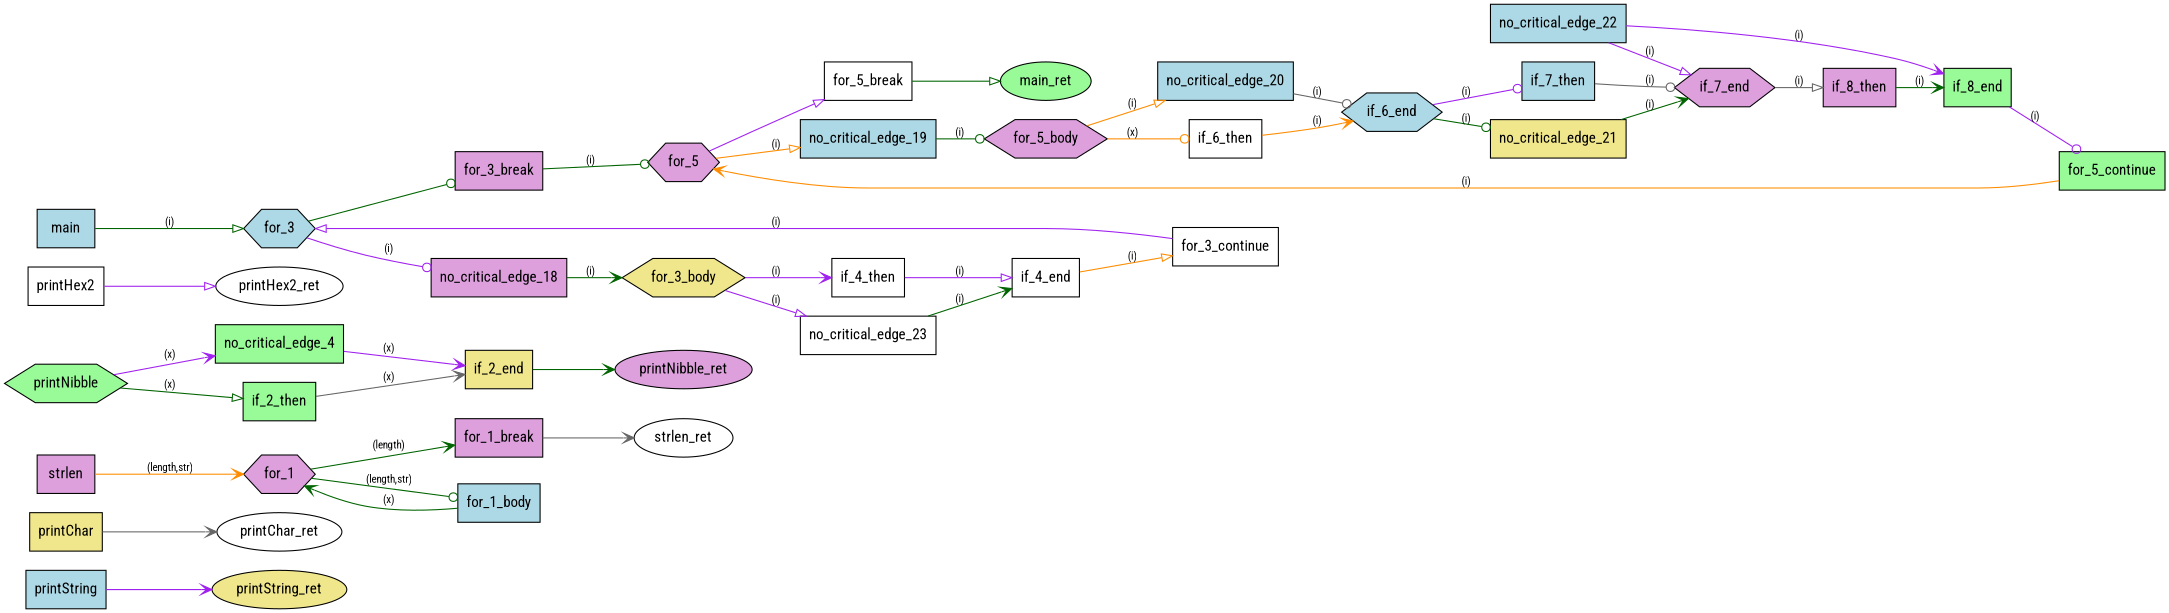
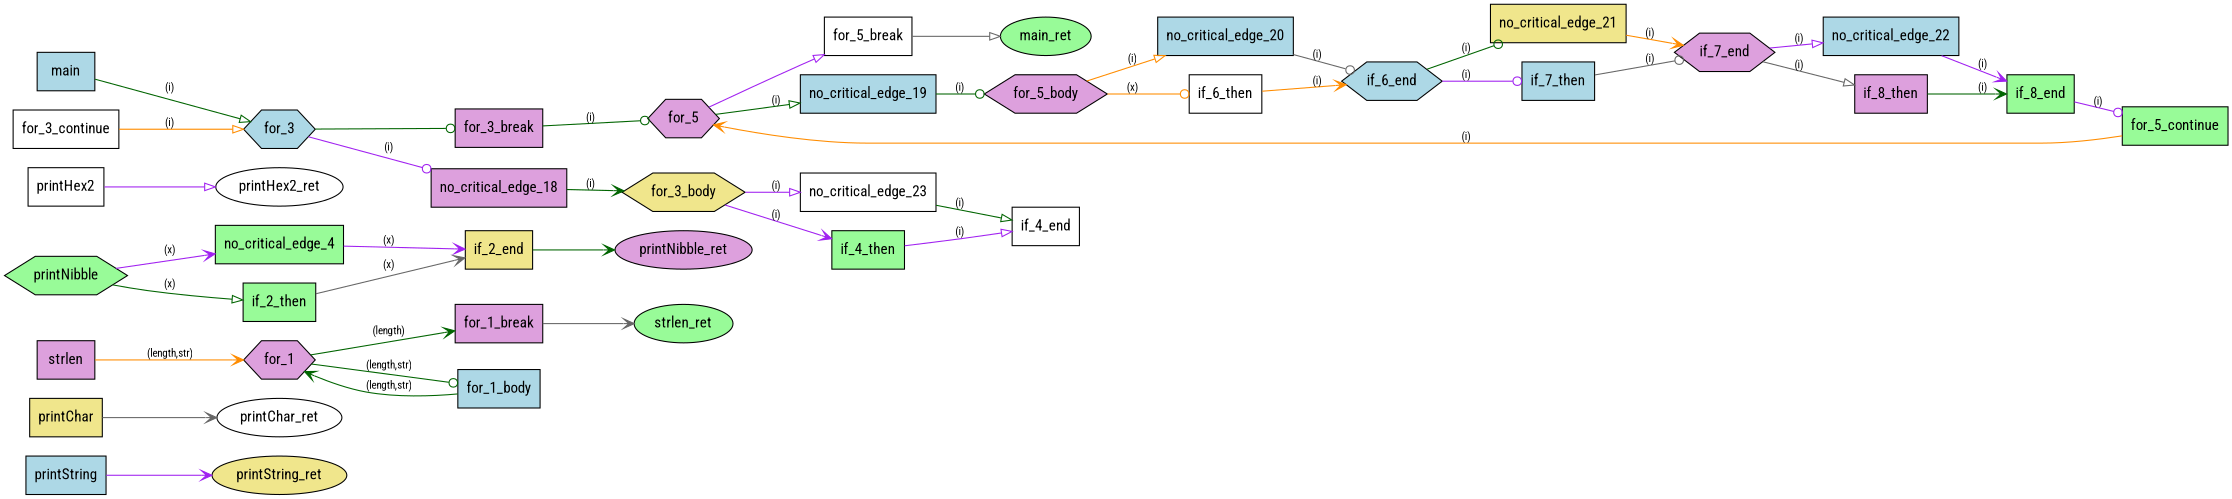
(1645, 57) -> (1791, 46)
(951, 81) -> (951, 36)
(1649, 111) -> (1649, 39)
(753, 154) -> (752, 109)
(750, 229) -> (176, 129)
(1121, 265) -> none
(868, 278) -> (868, 250)
(965, 304) -> (969, 212)
(684, 438) -> (684, 324)
(389, 500) -> (389, 386)
